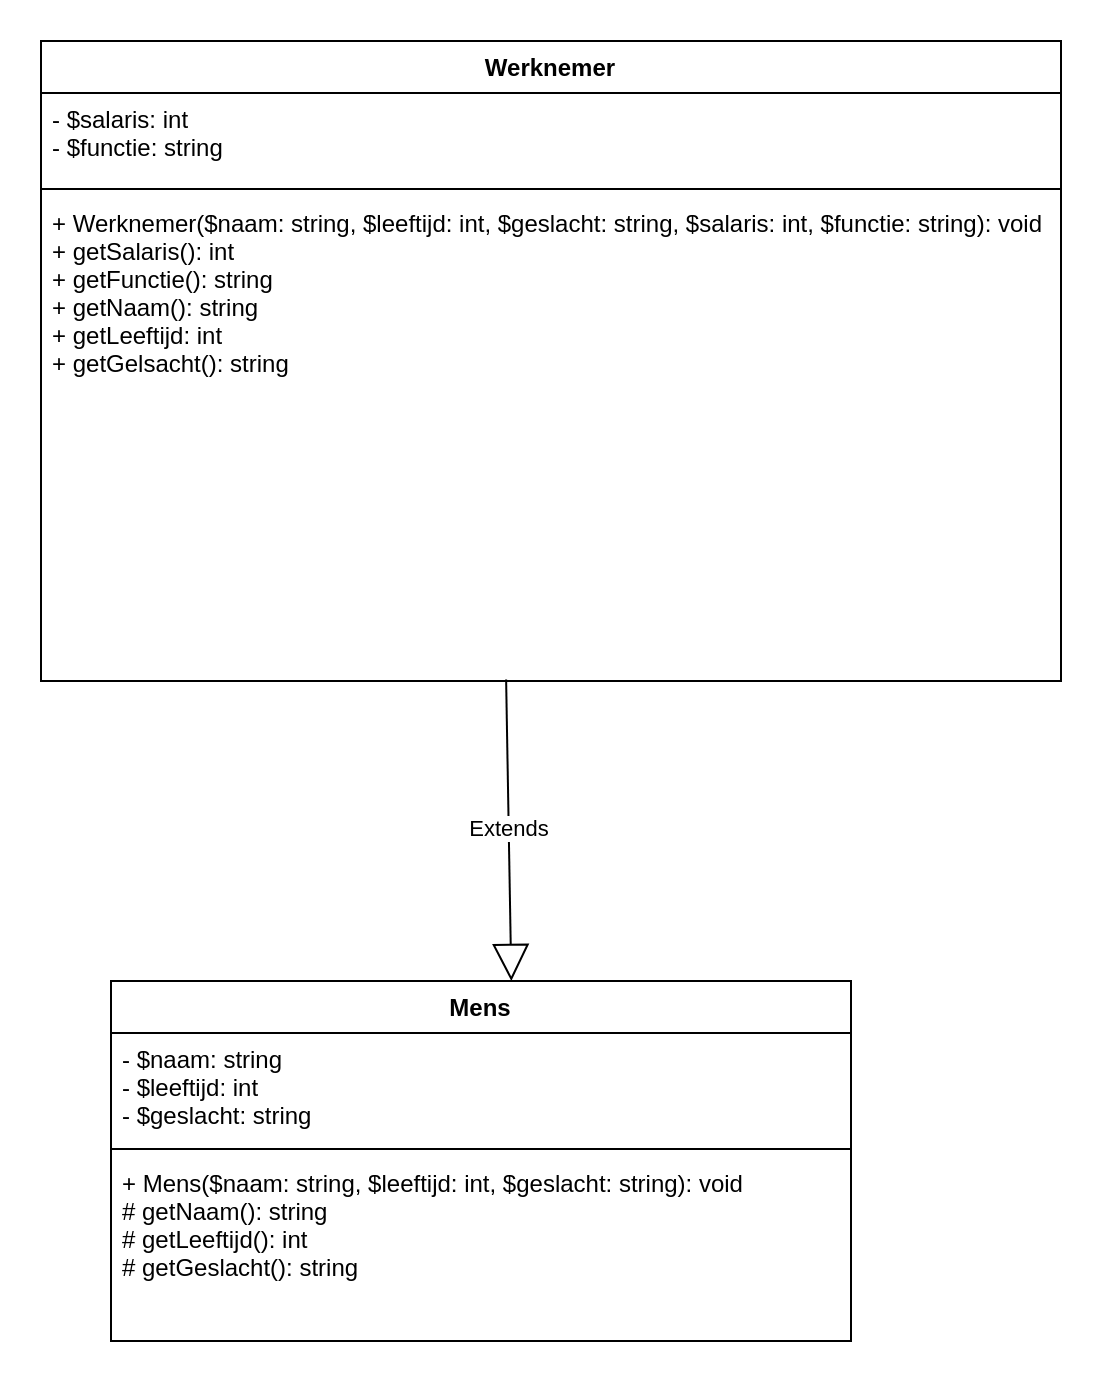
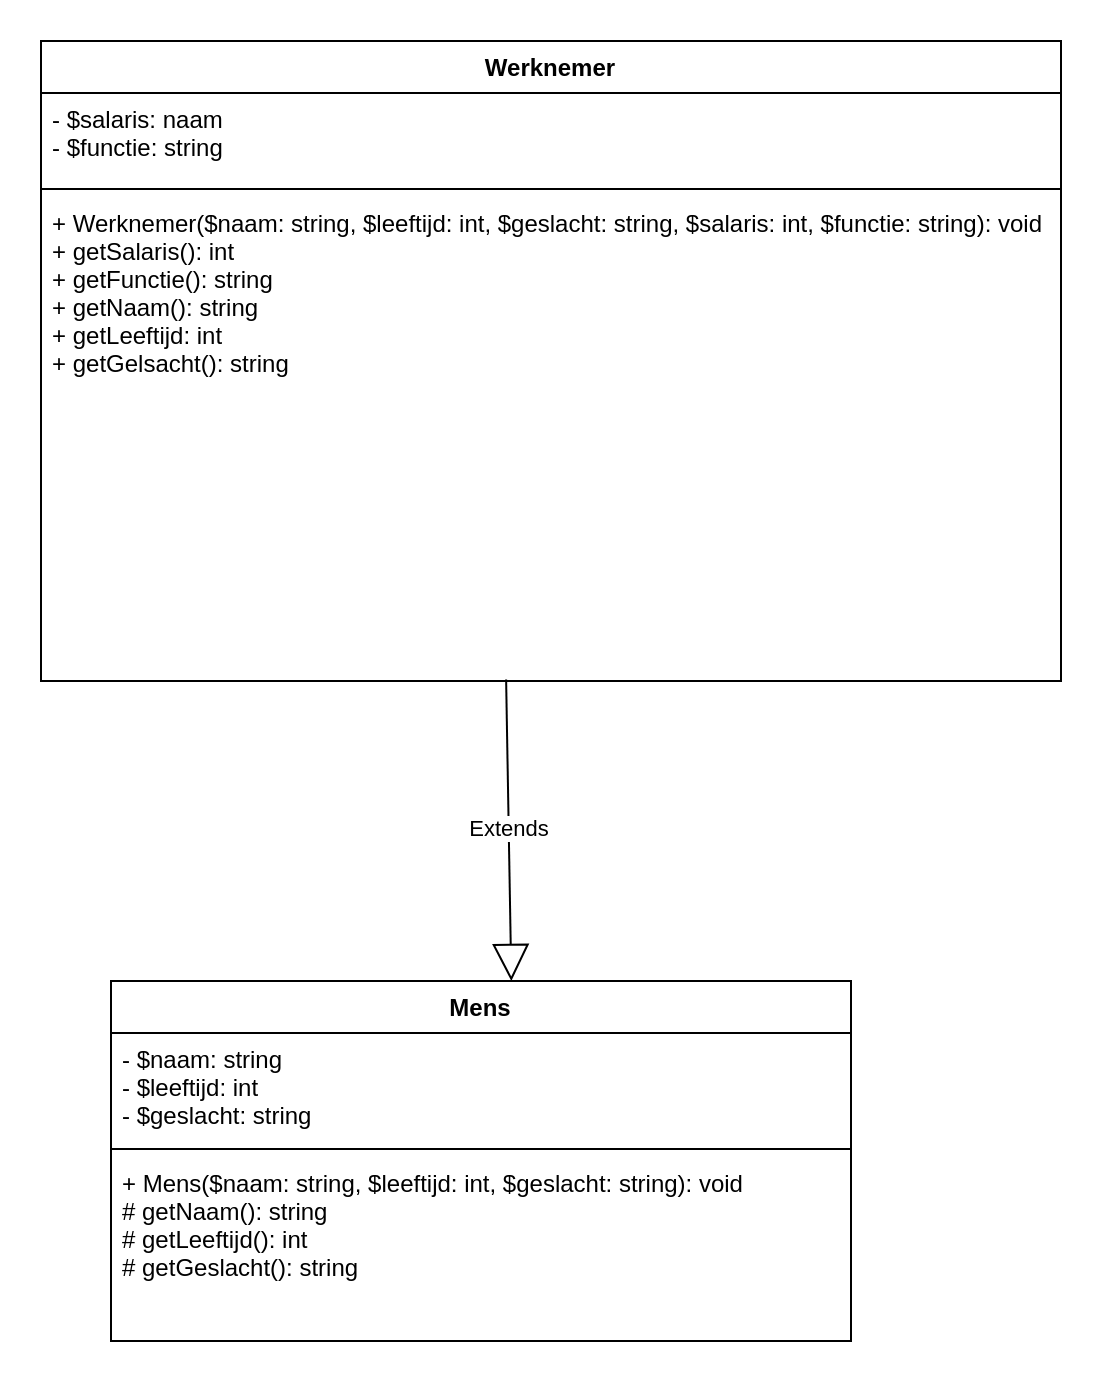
(134, 120) -> (144, 120)
